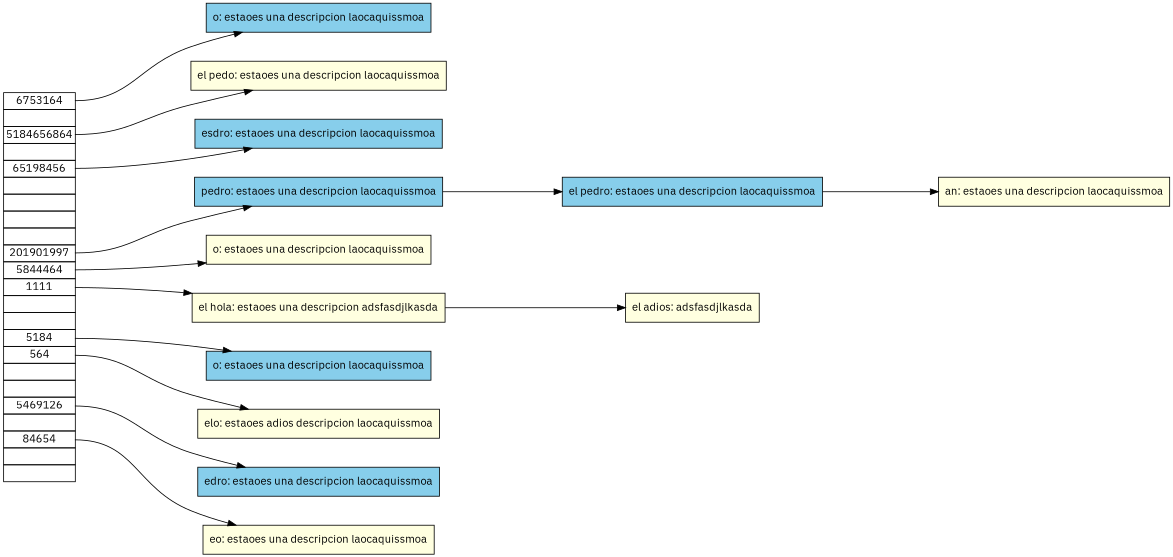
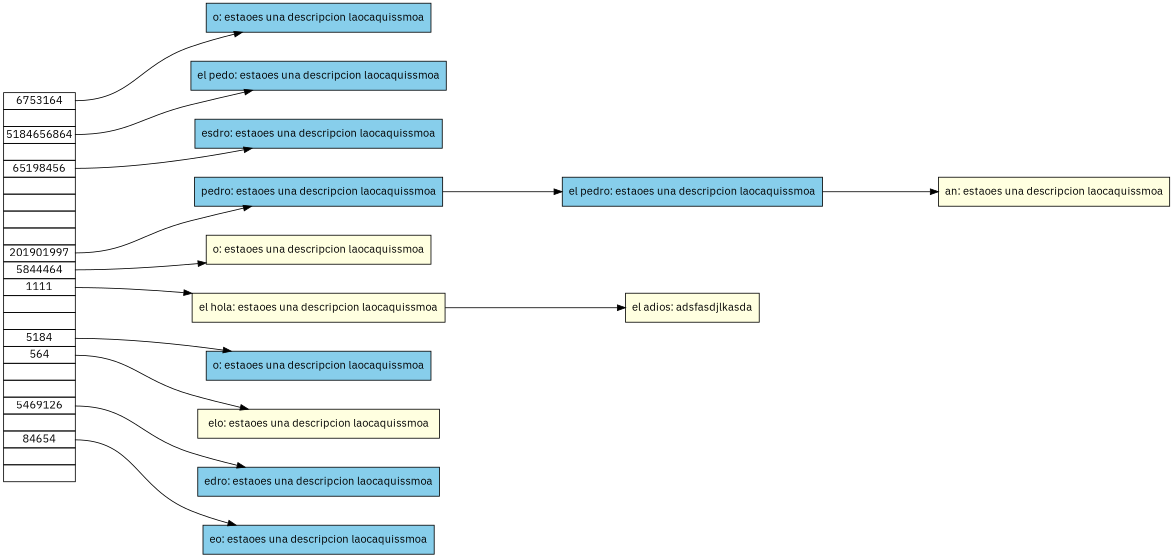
(319, 76) -> (319, 76)
(319, 308) -> (319, 308)
(319, 424) -> (319, 424)
(319, 540) -> (319, 540)
